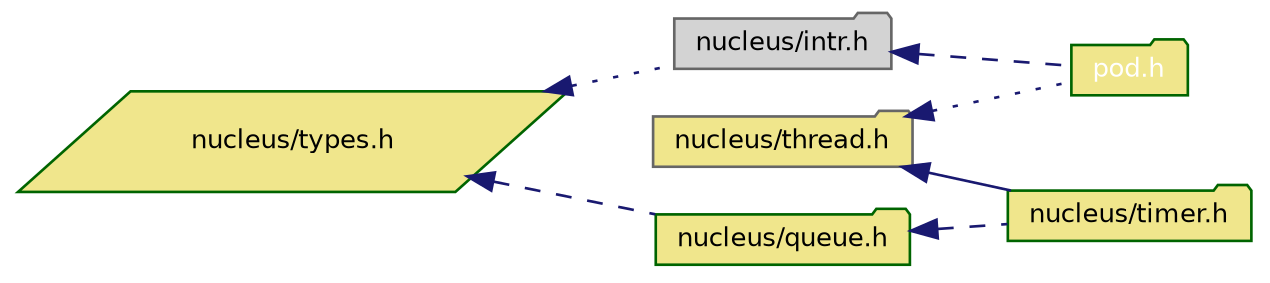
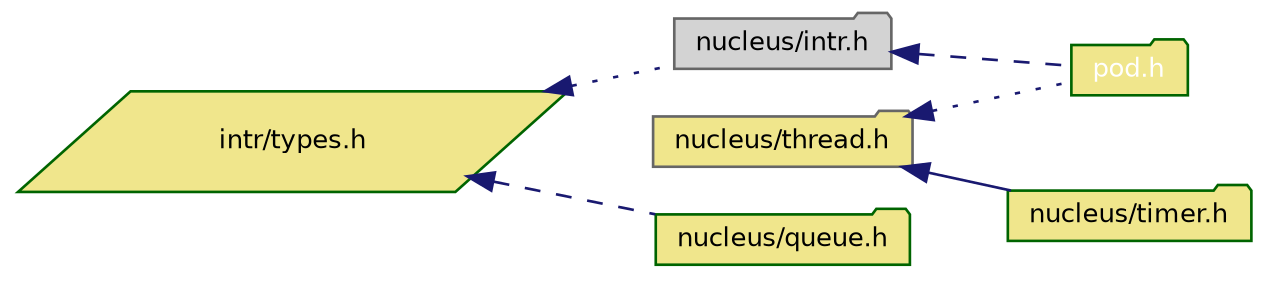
(293, 142) -> (293, 142)
(973, 227) -> none
